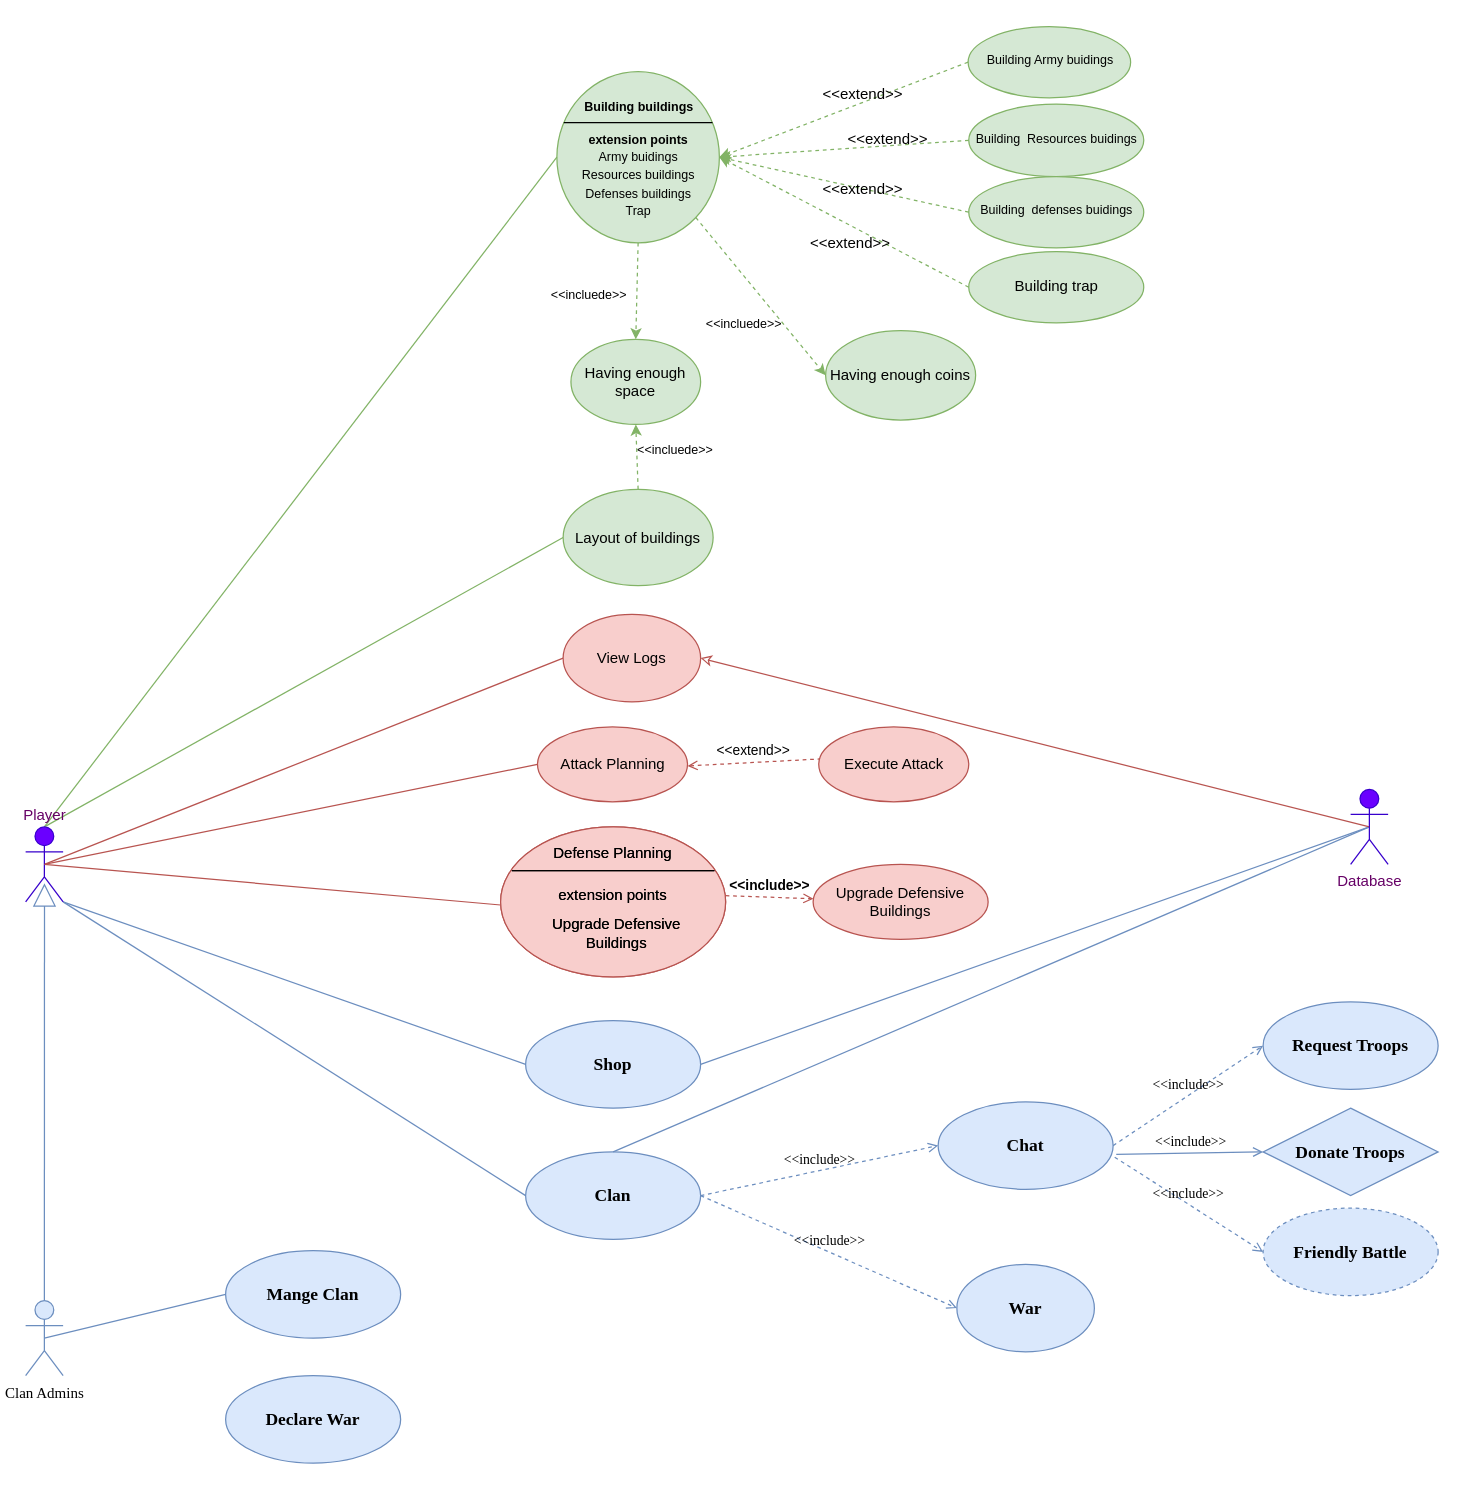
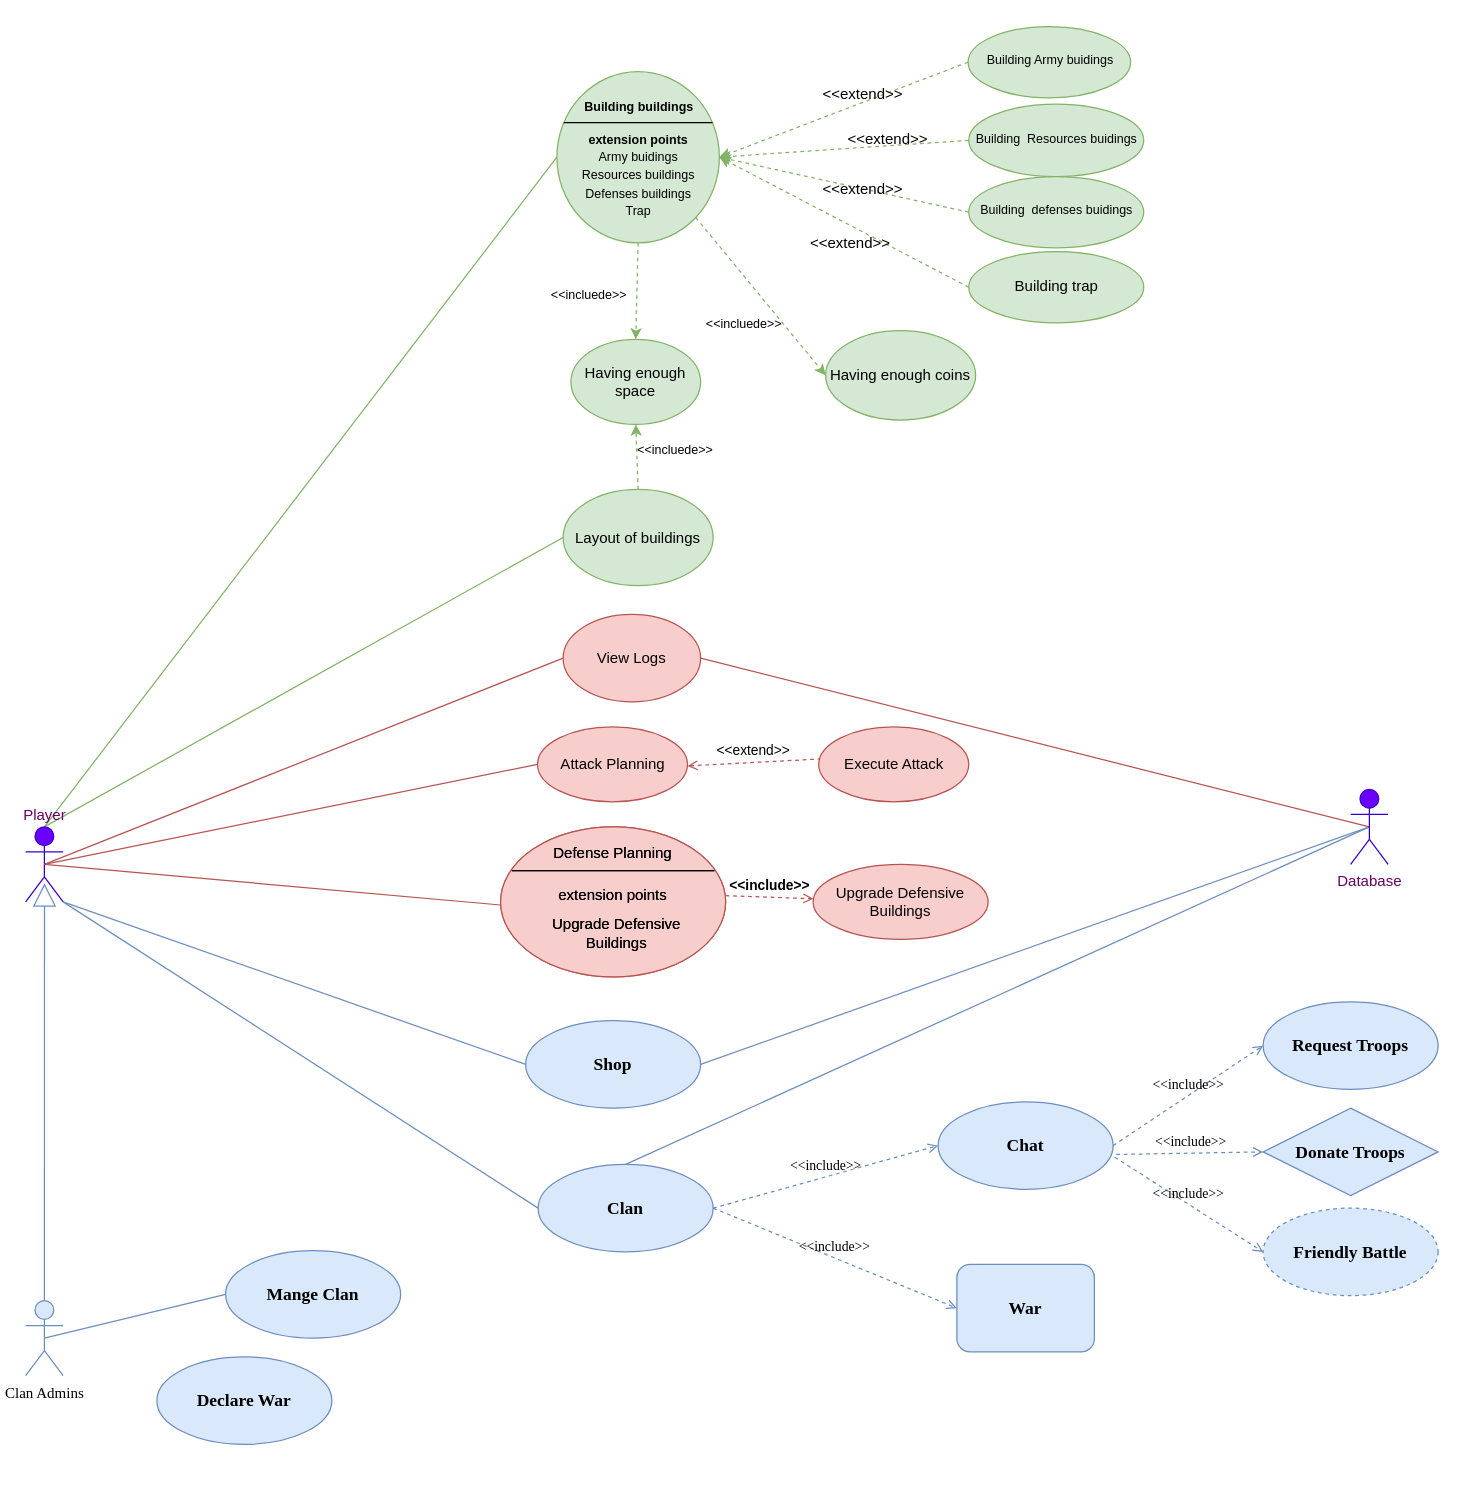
(710, 661) -> (706, 660)
(1188, 1153) -> (1188, 1153)
(613, 1196) -> (626, 1208)
(1026, 1308) -> (1026, 1308)
(313, 1419) -> (244, 1401)
